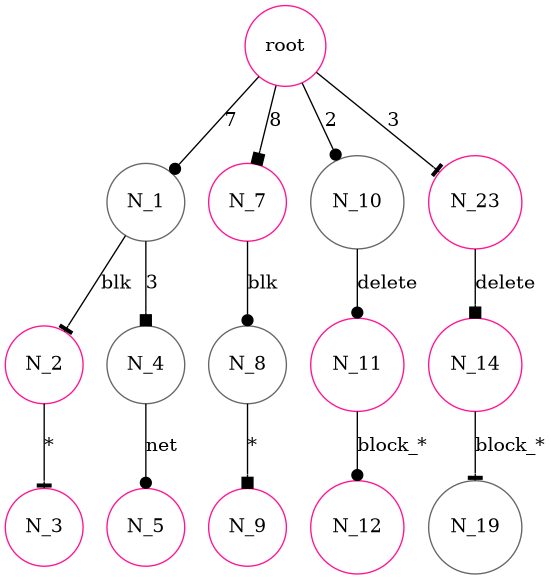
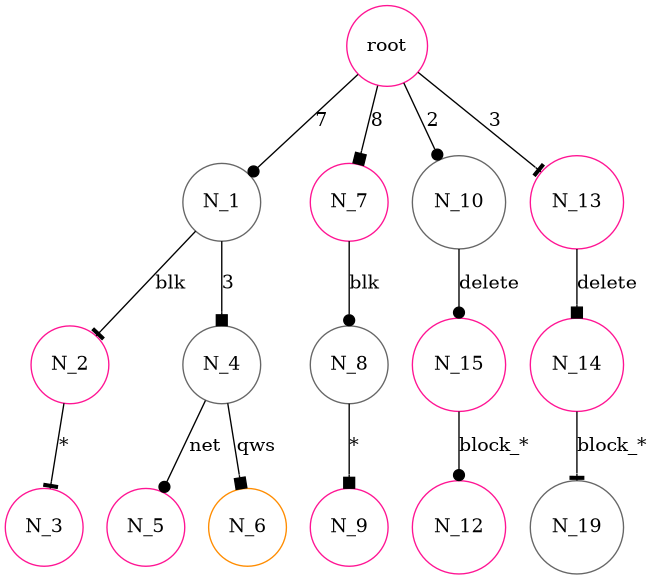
(475, 202) -> (577, 202)
(357, 365) -> (459, 365)
none -> (248, 527)
